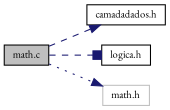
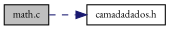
(126, 55) -> none
(126, 95) -> none
